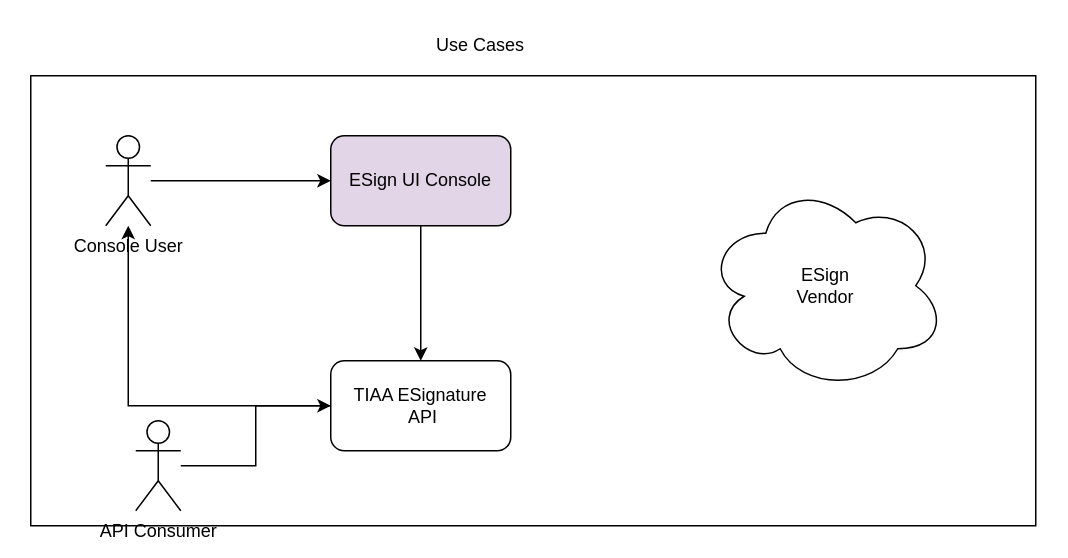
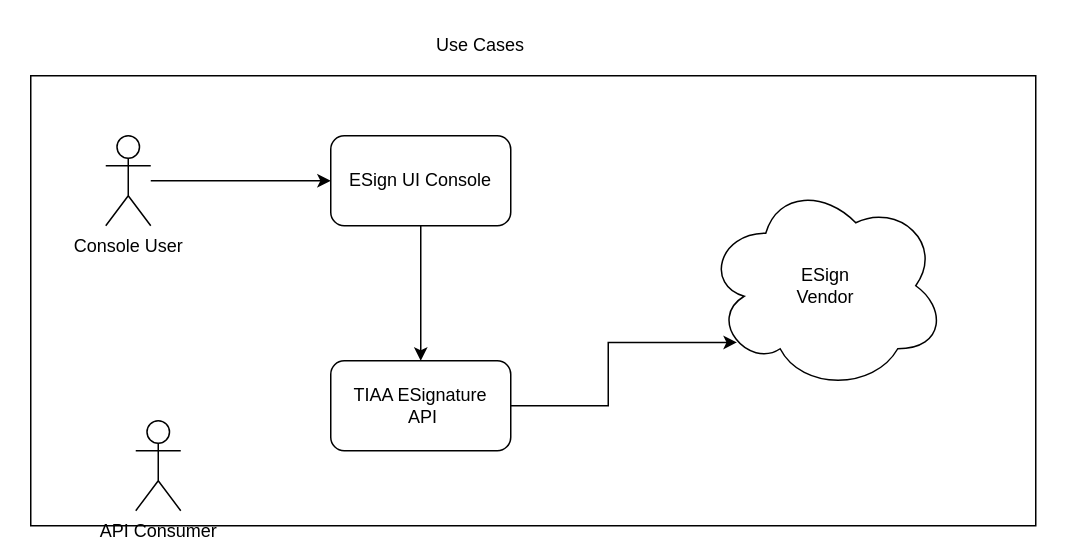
(421, 181) -> (421, 181)
(128, 390) -> (608, 364)
(248, 466) -> none
